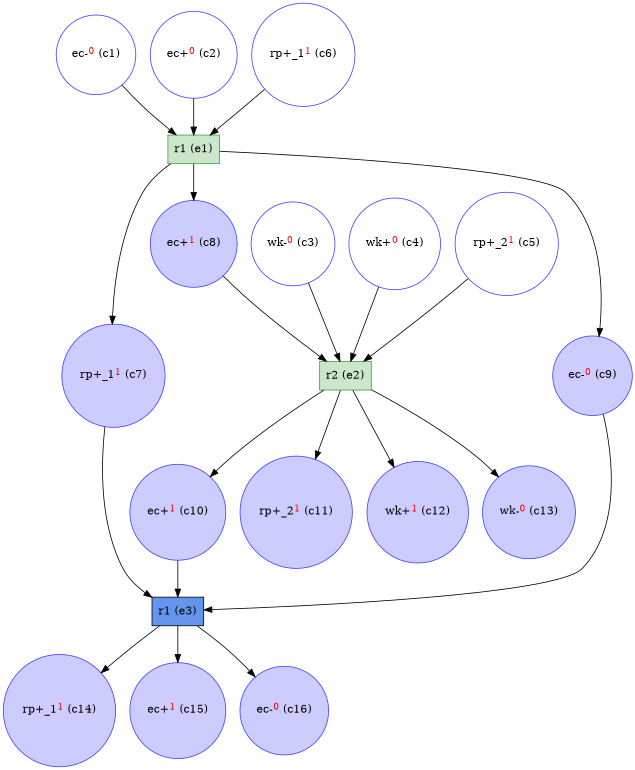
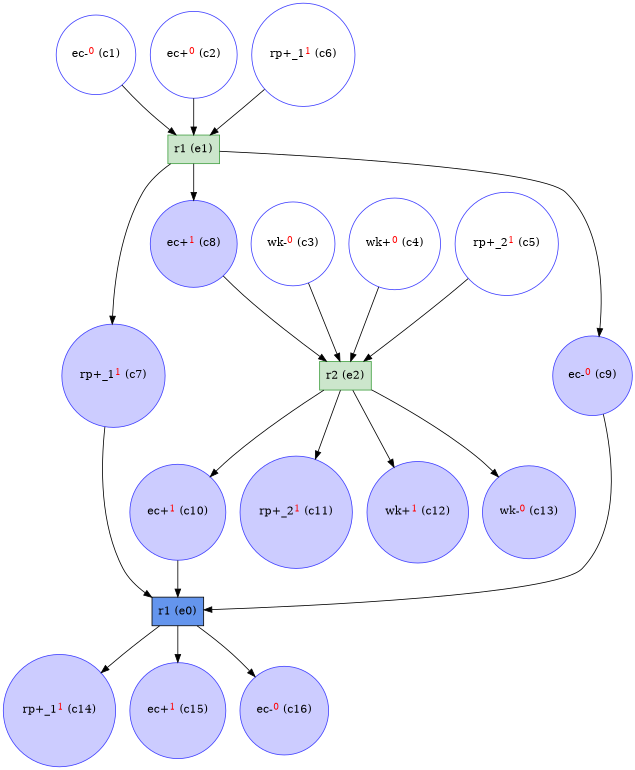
(178, 611) -> (178, 611)
